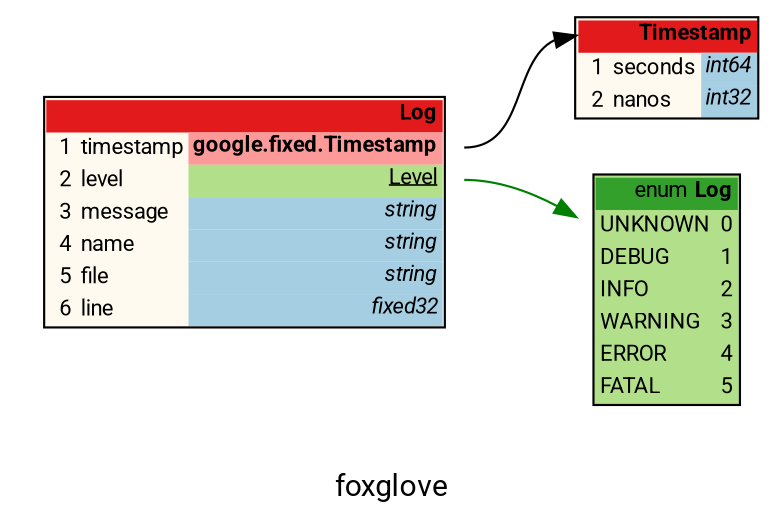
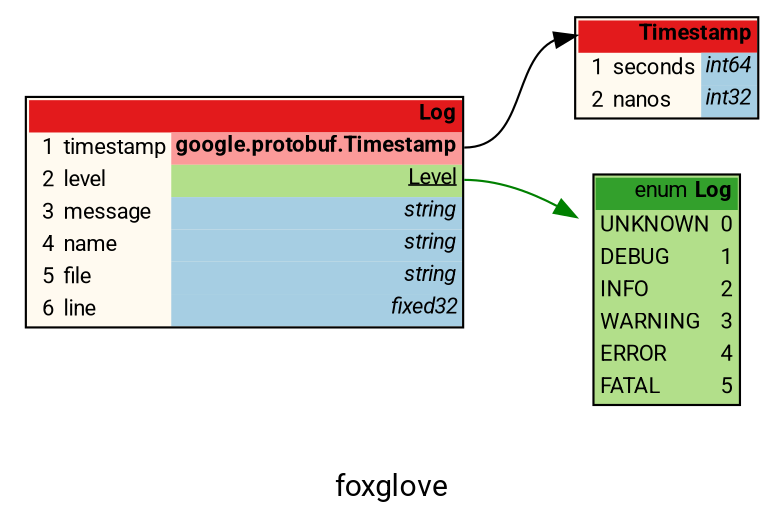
(316, 145) -> (317, 145)
